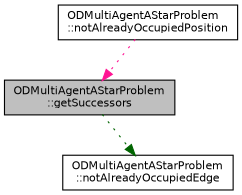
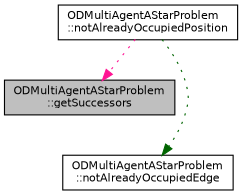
(115, 131) -> (188, 92)
